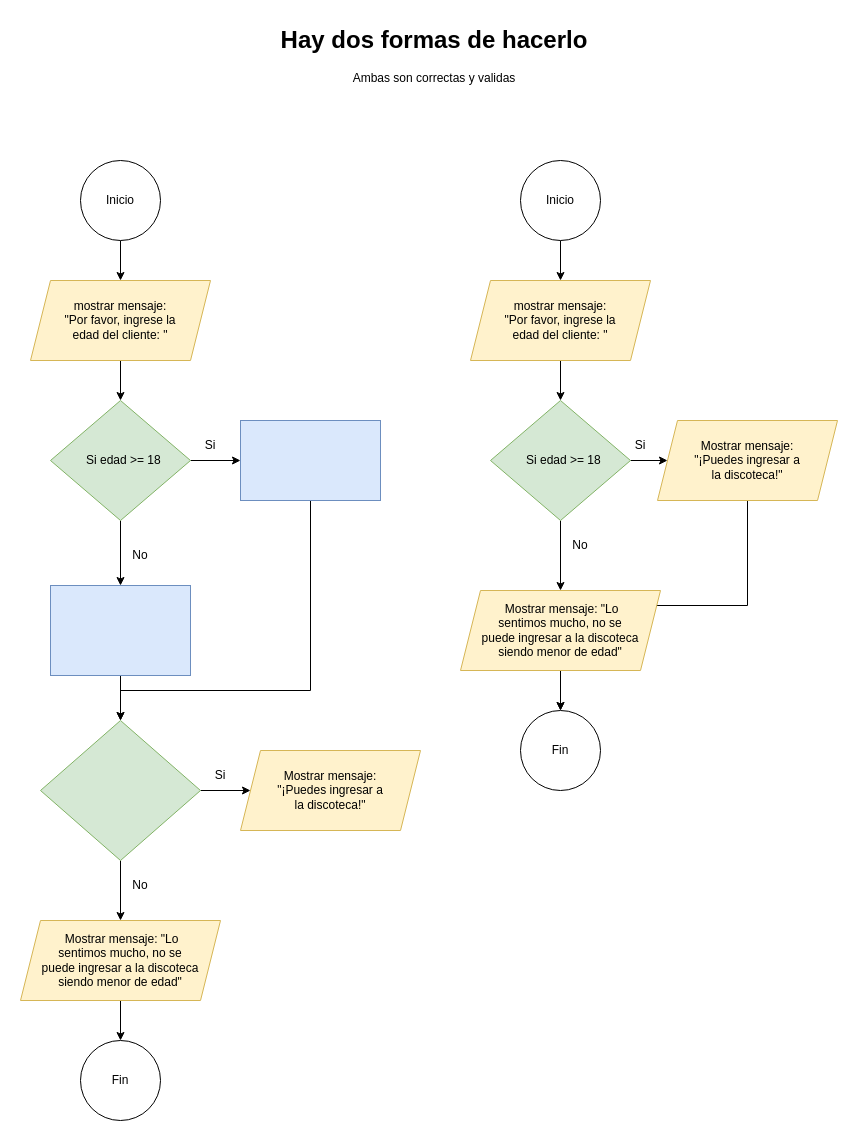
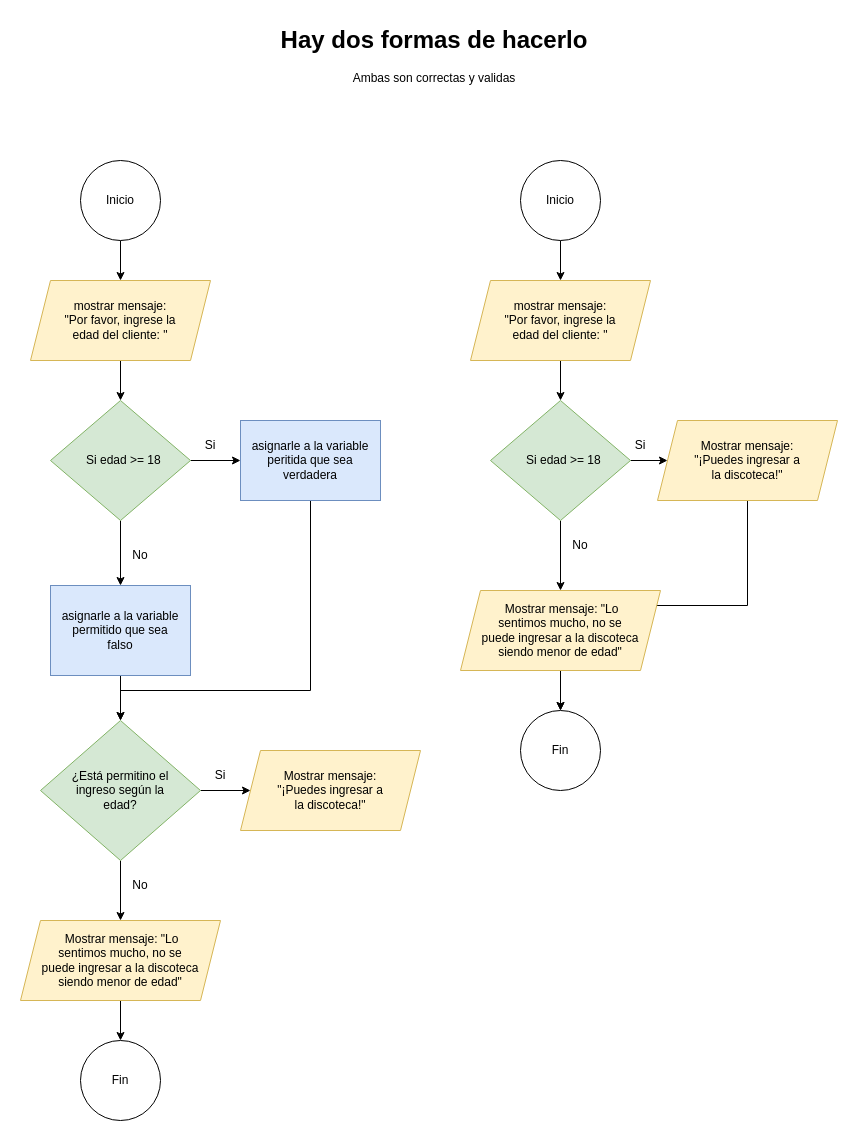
none -> (311, 461)
none -> (121, 631)
none -> (121, 791)
